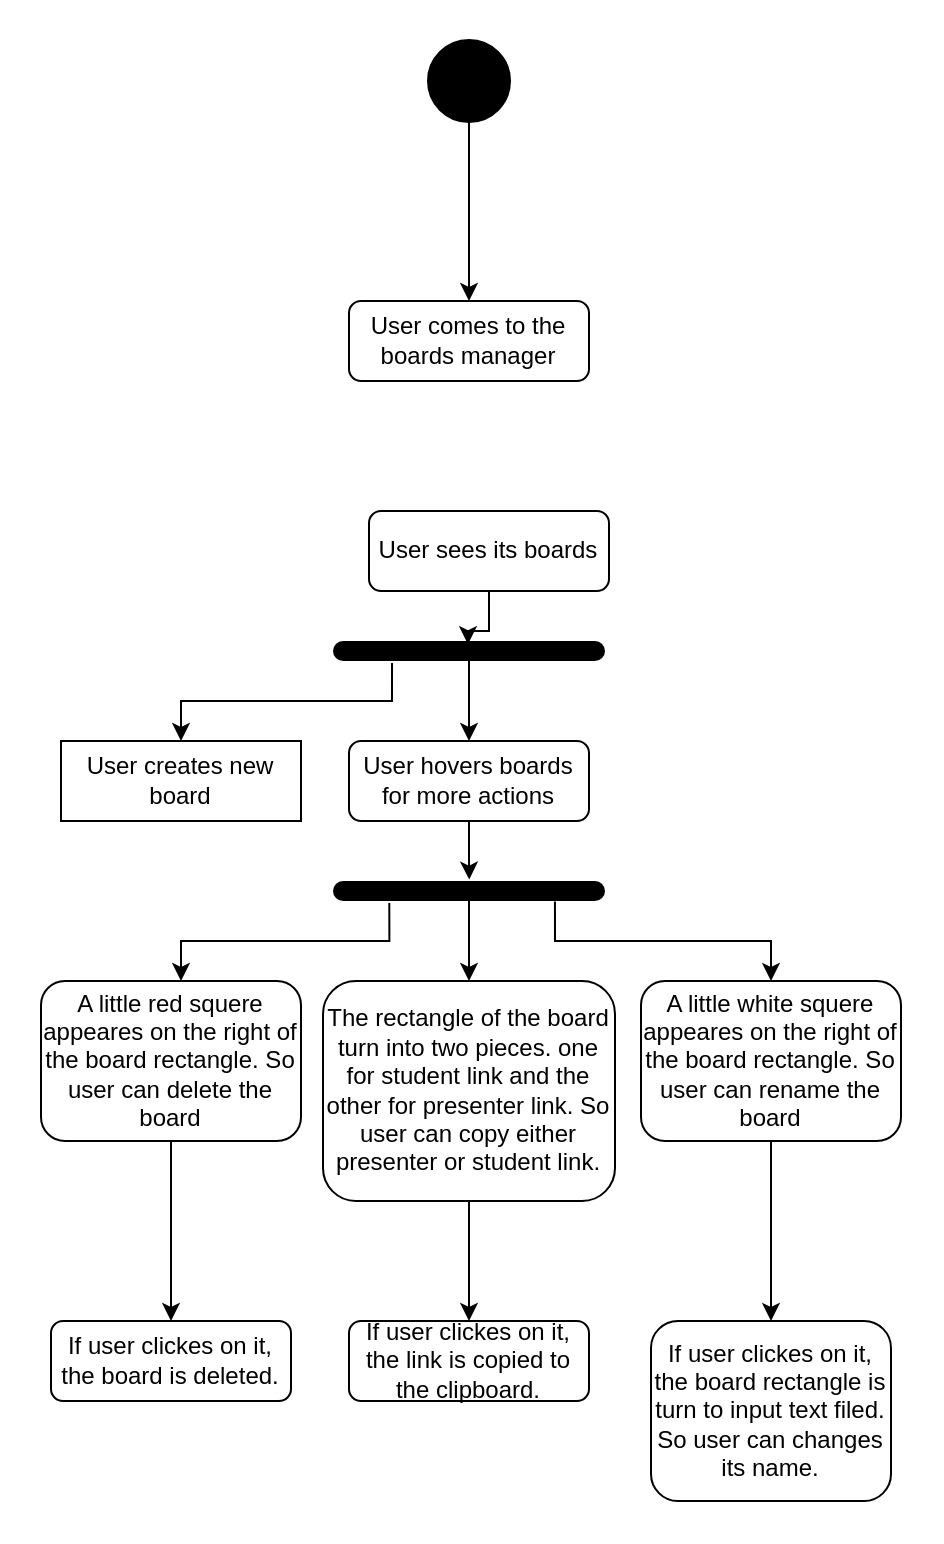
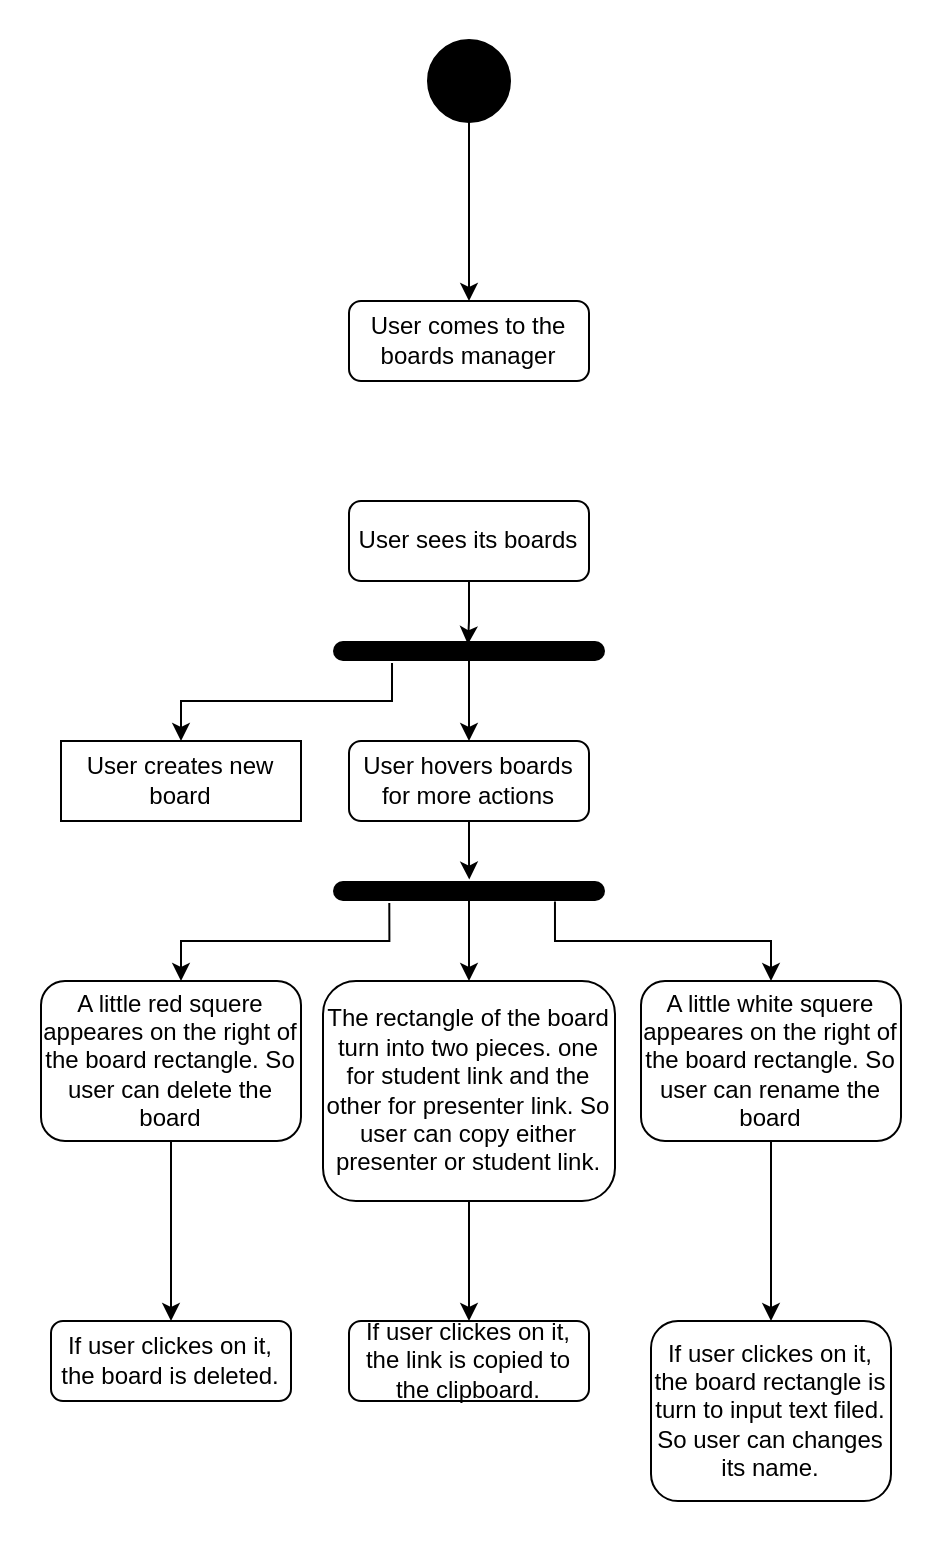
(489, 551) -> (469, 541)
